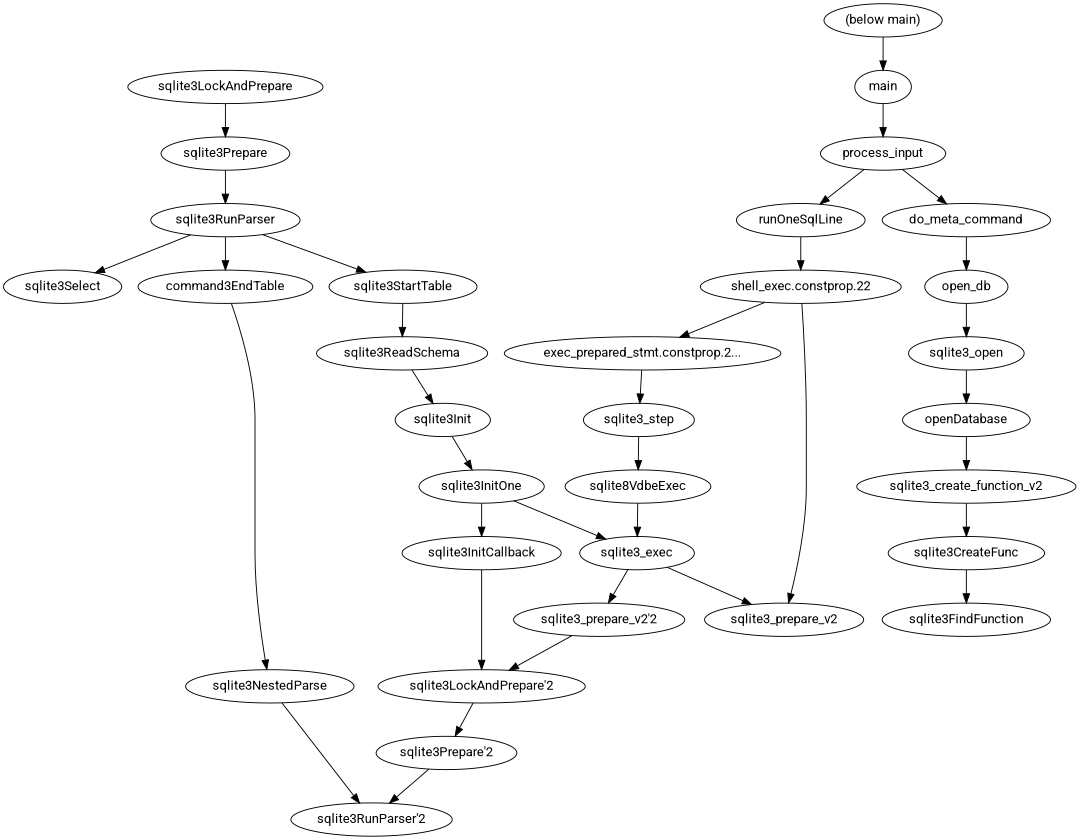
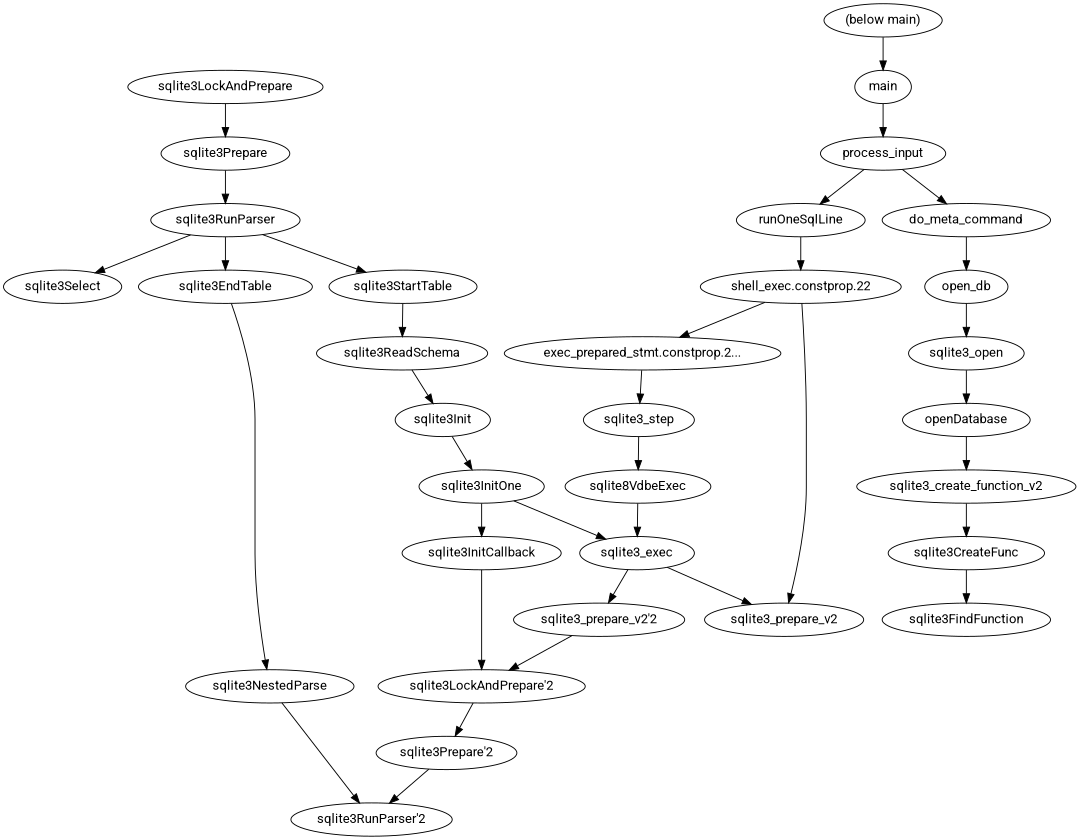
(225, 287) -> (225, 287)
